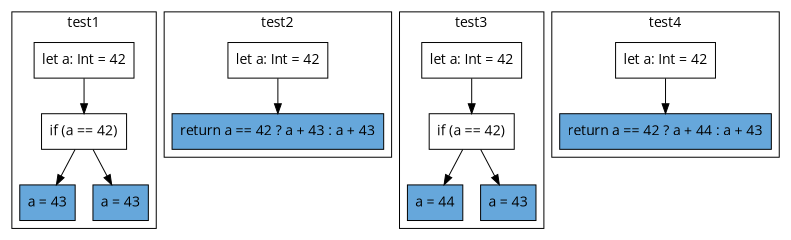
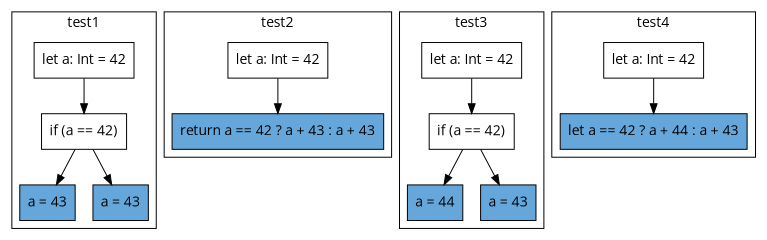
(666, 132) -> (654, 132)
